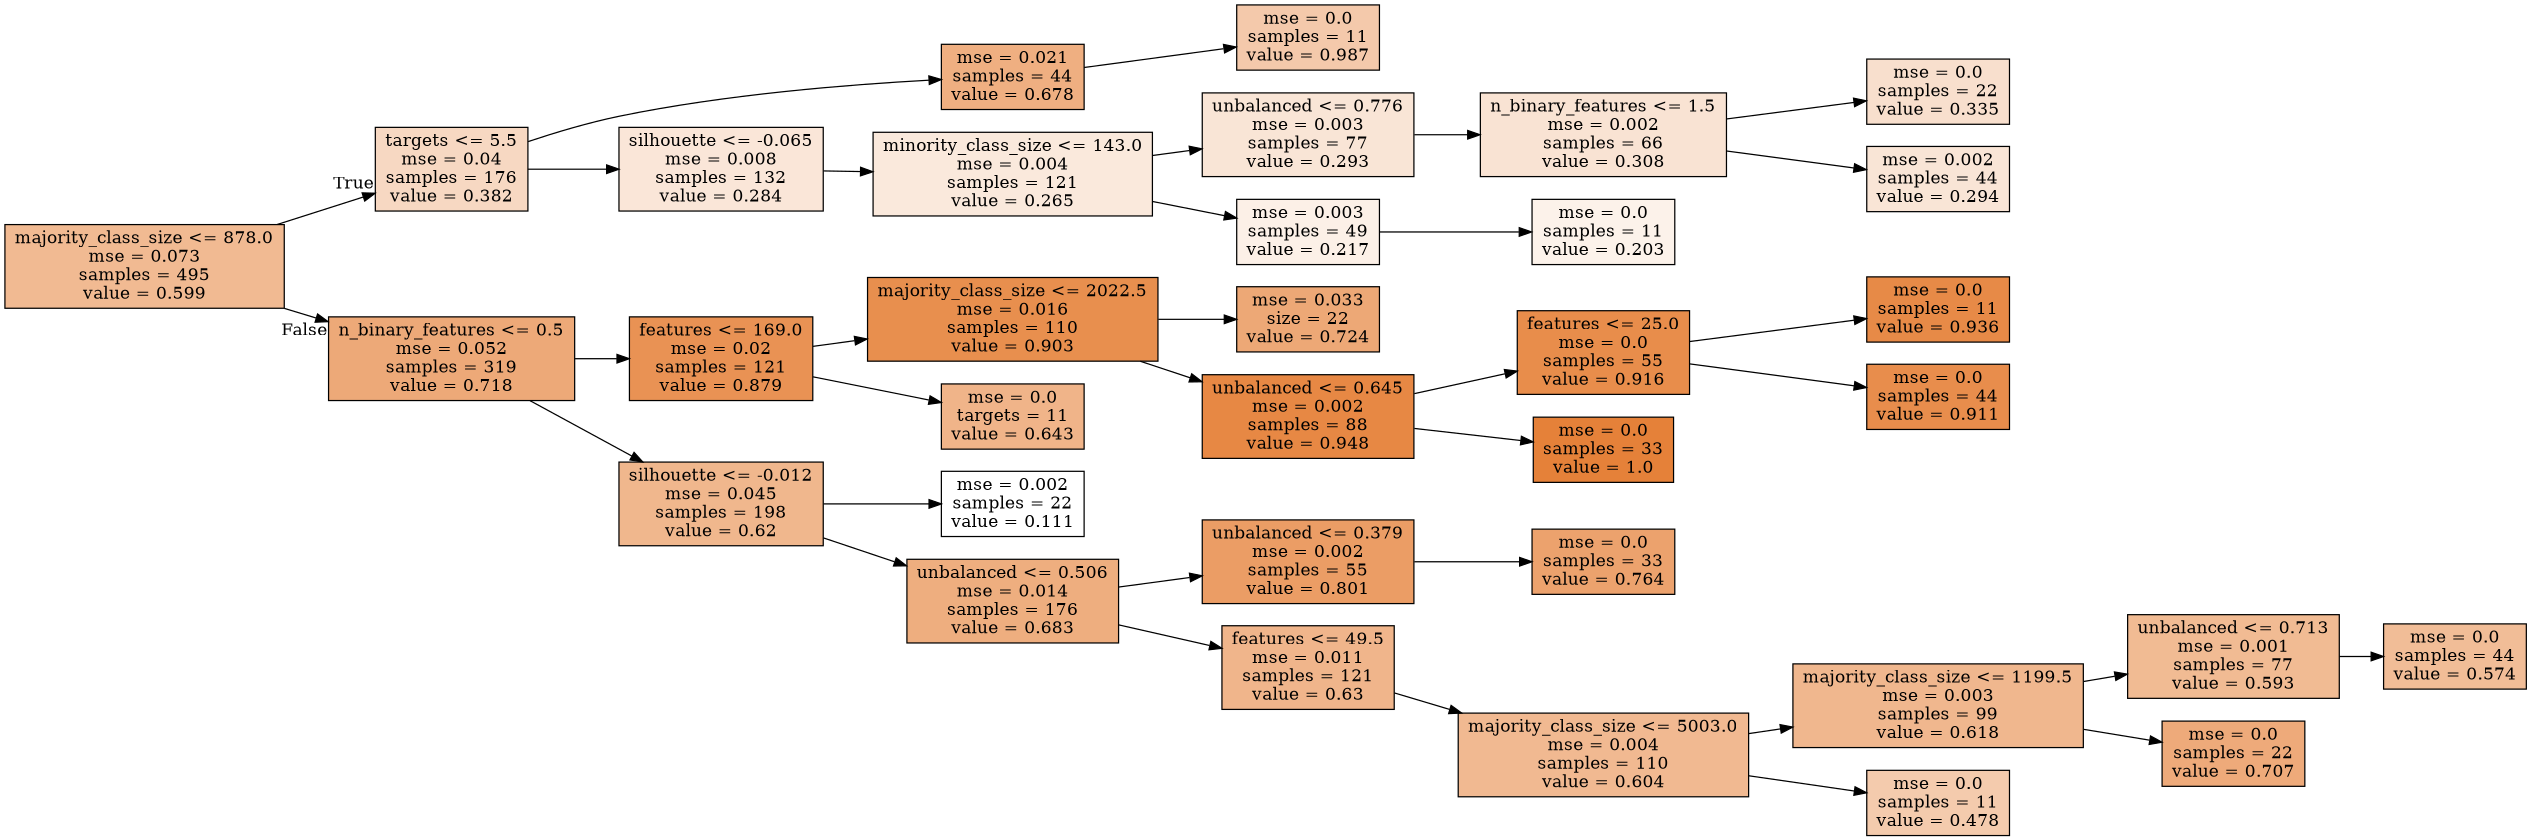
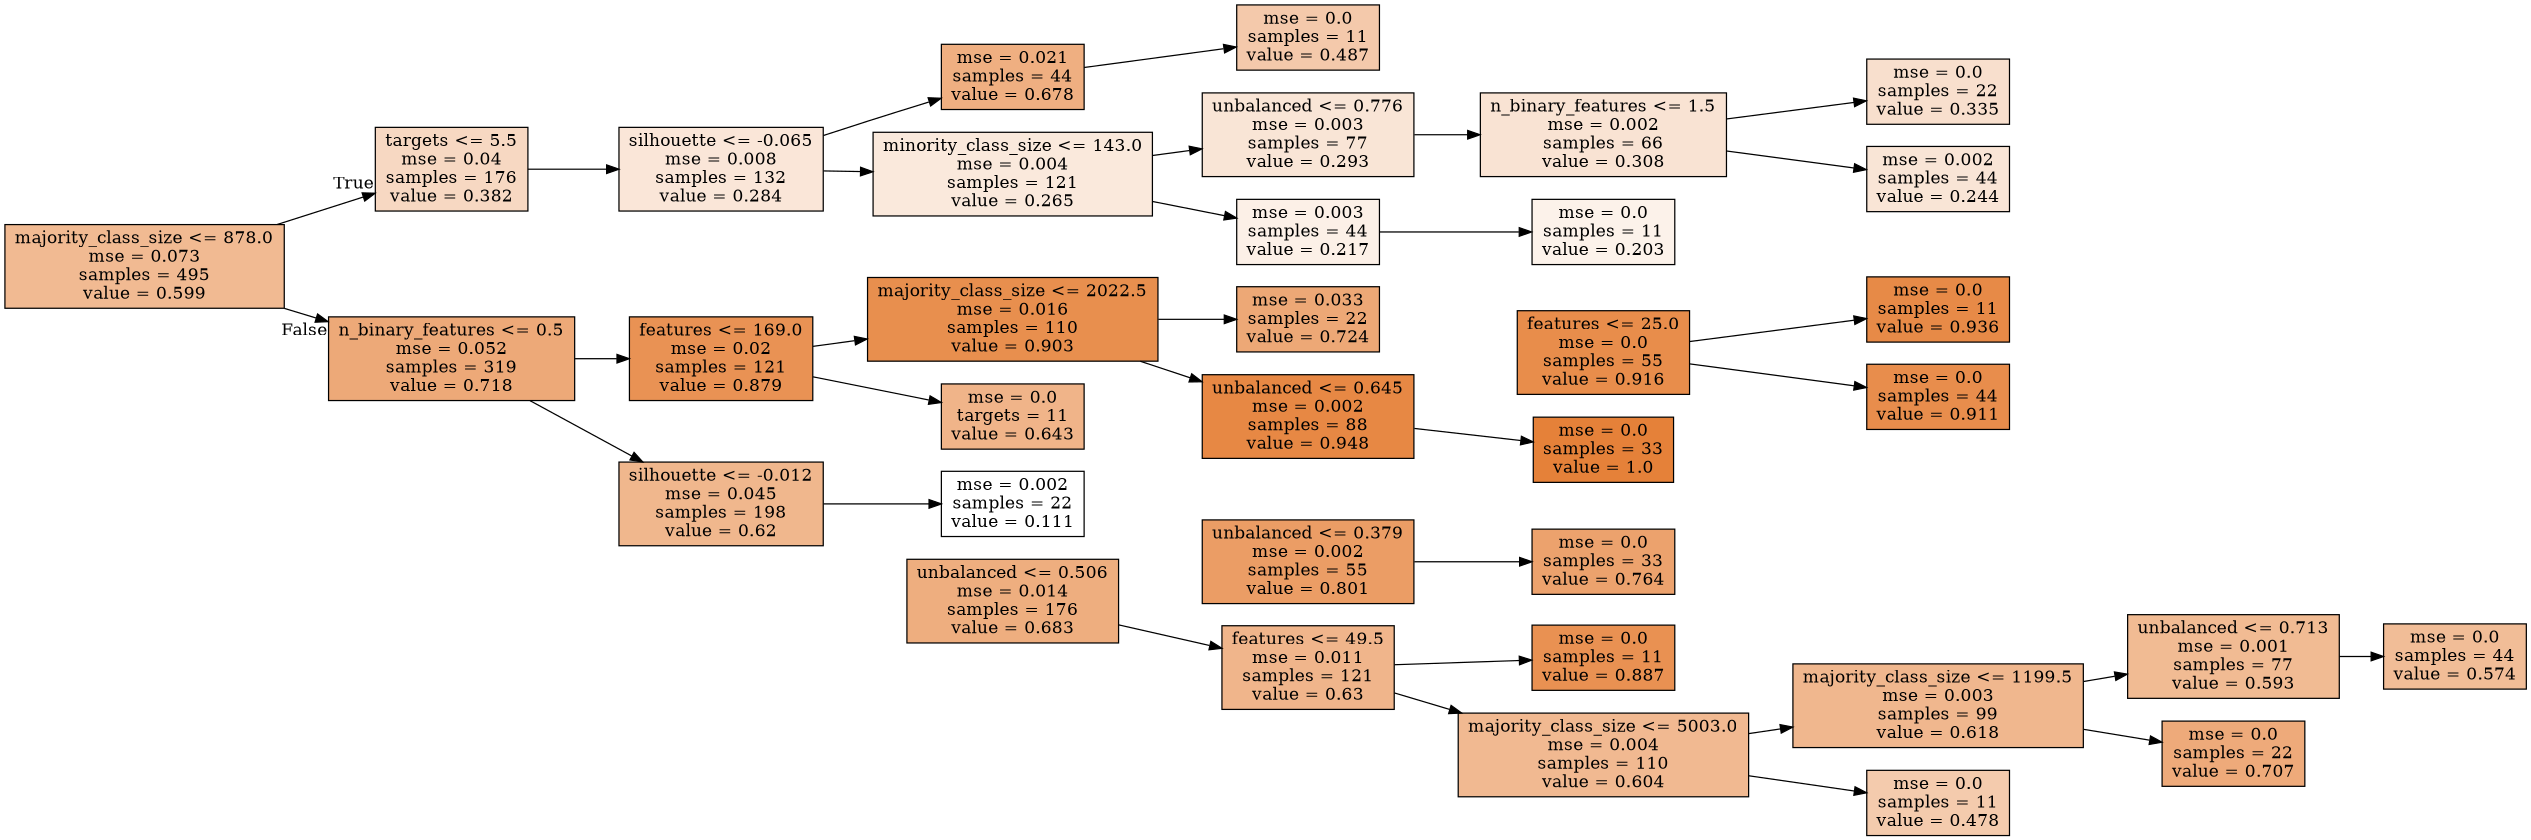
(1308, 38) -> (1308, 38)
(726, 99) -> (876, 119)
(1938, 179) -> (1938, 179)
(1308, 232) -> (1308, 232)
(1308, 319) -> (1308, 319)
(1460, 384) -> none
(859, 550) -> none
(1154, 582) -> none
none -> (1603, 658)
